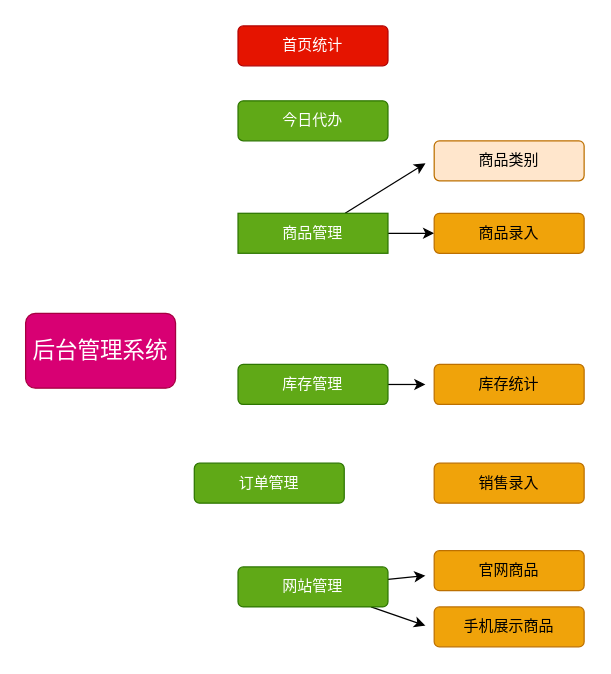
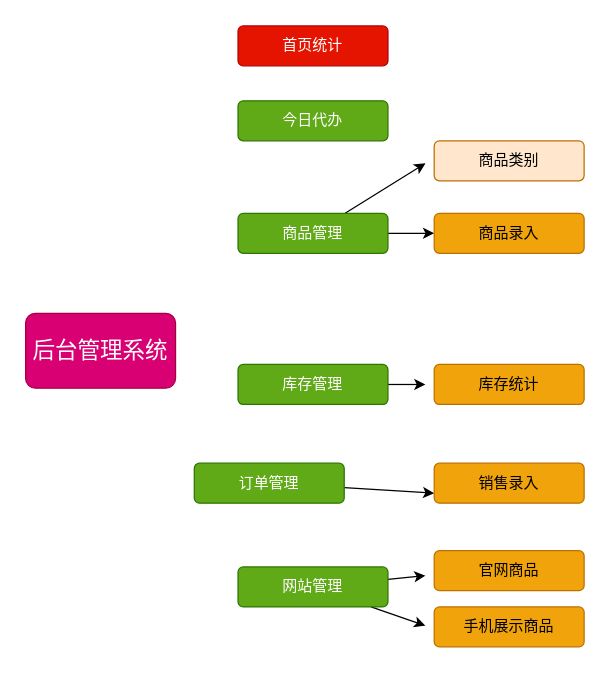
(313, 233) -> (313, 233)
none -> (385, 490)
